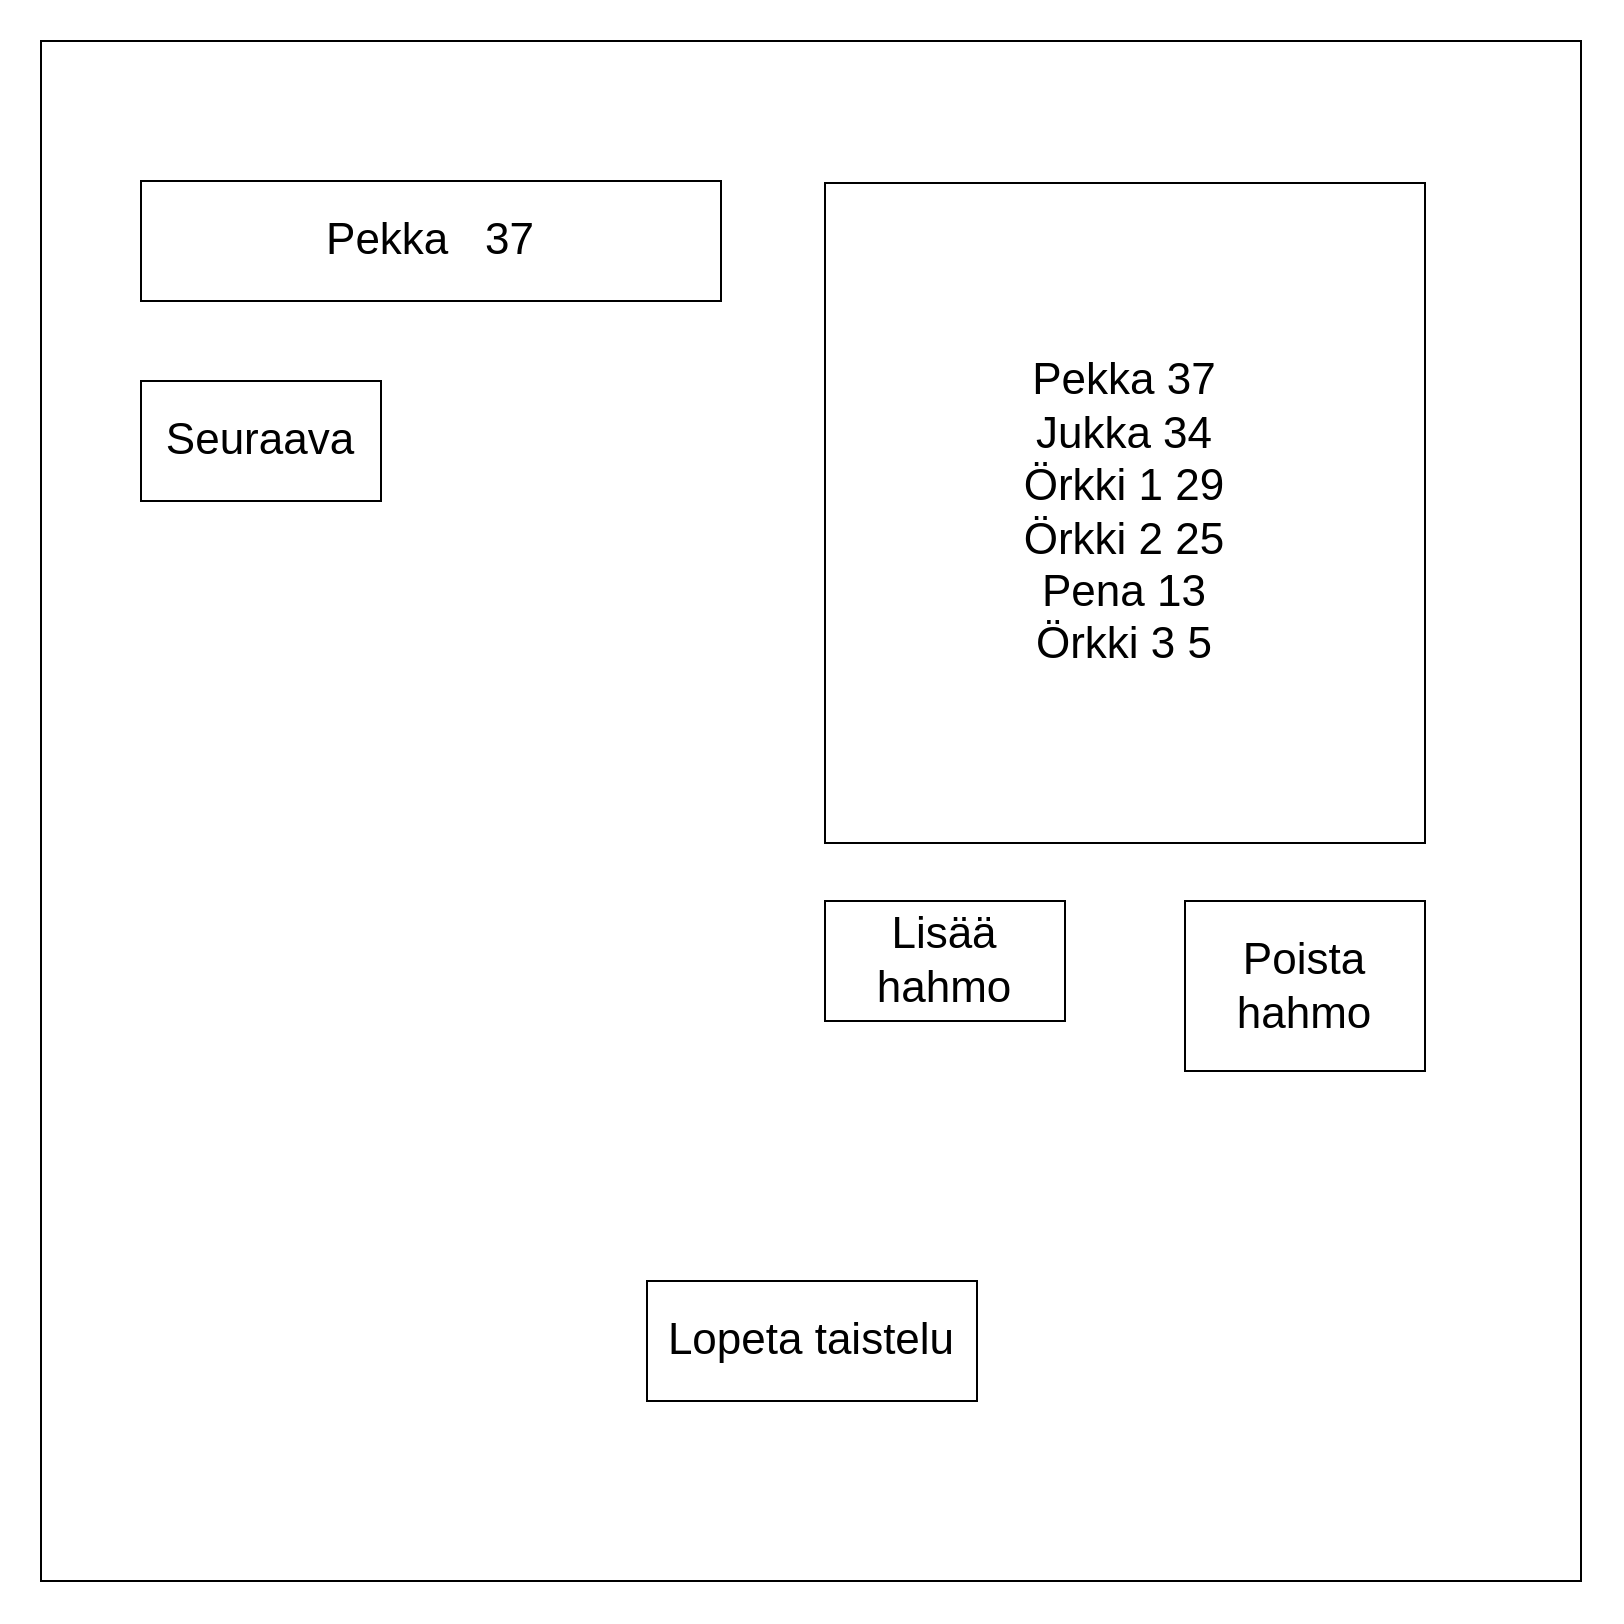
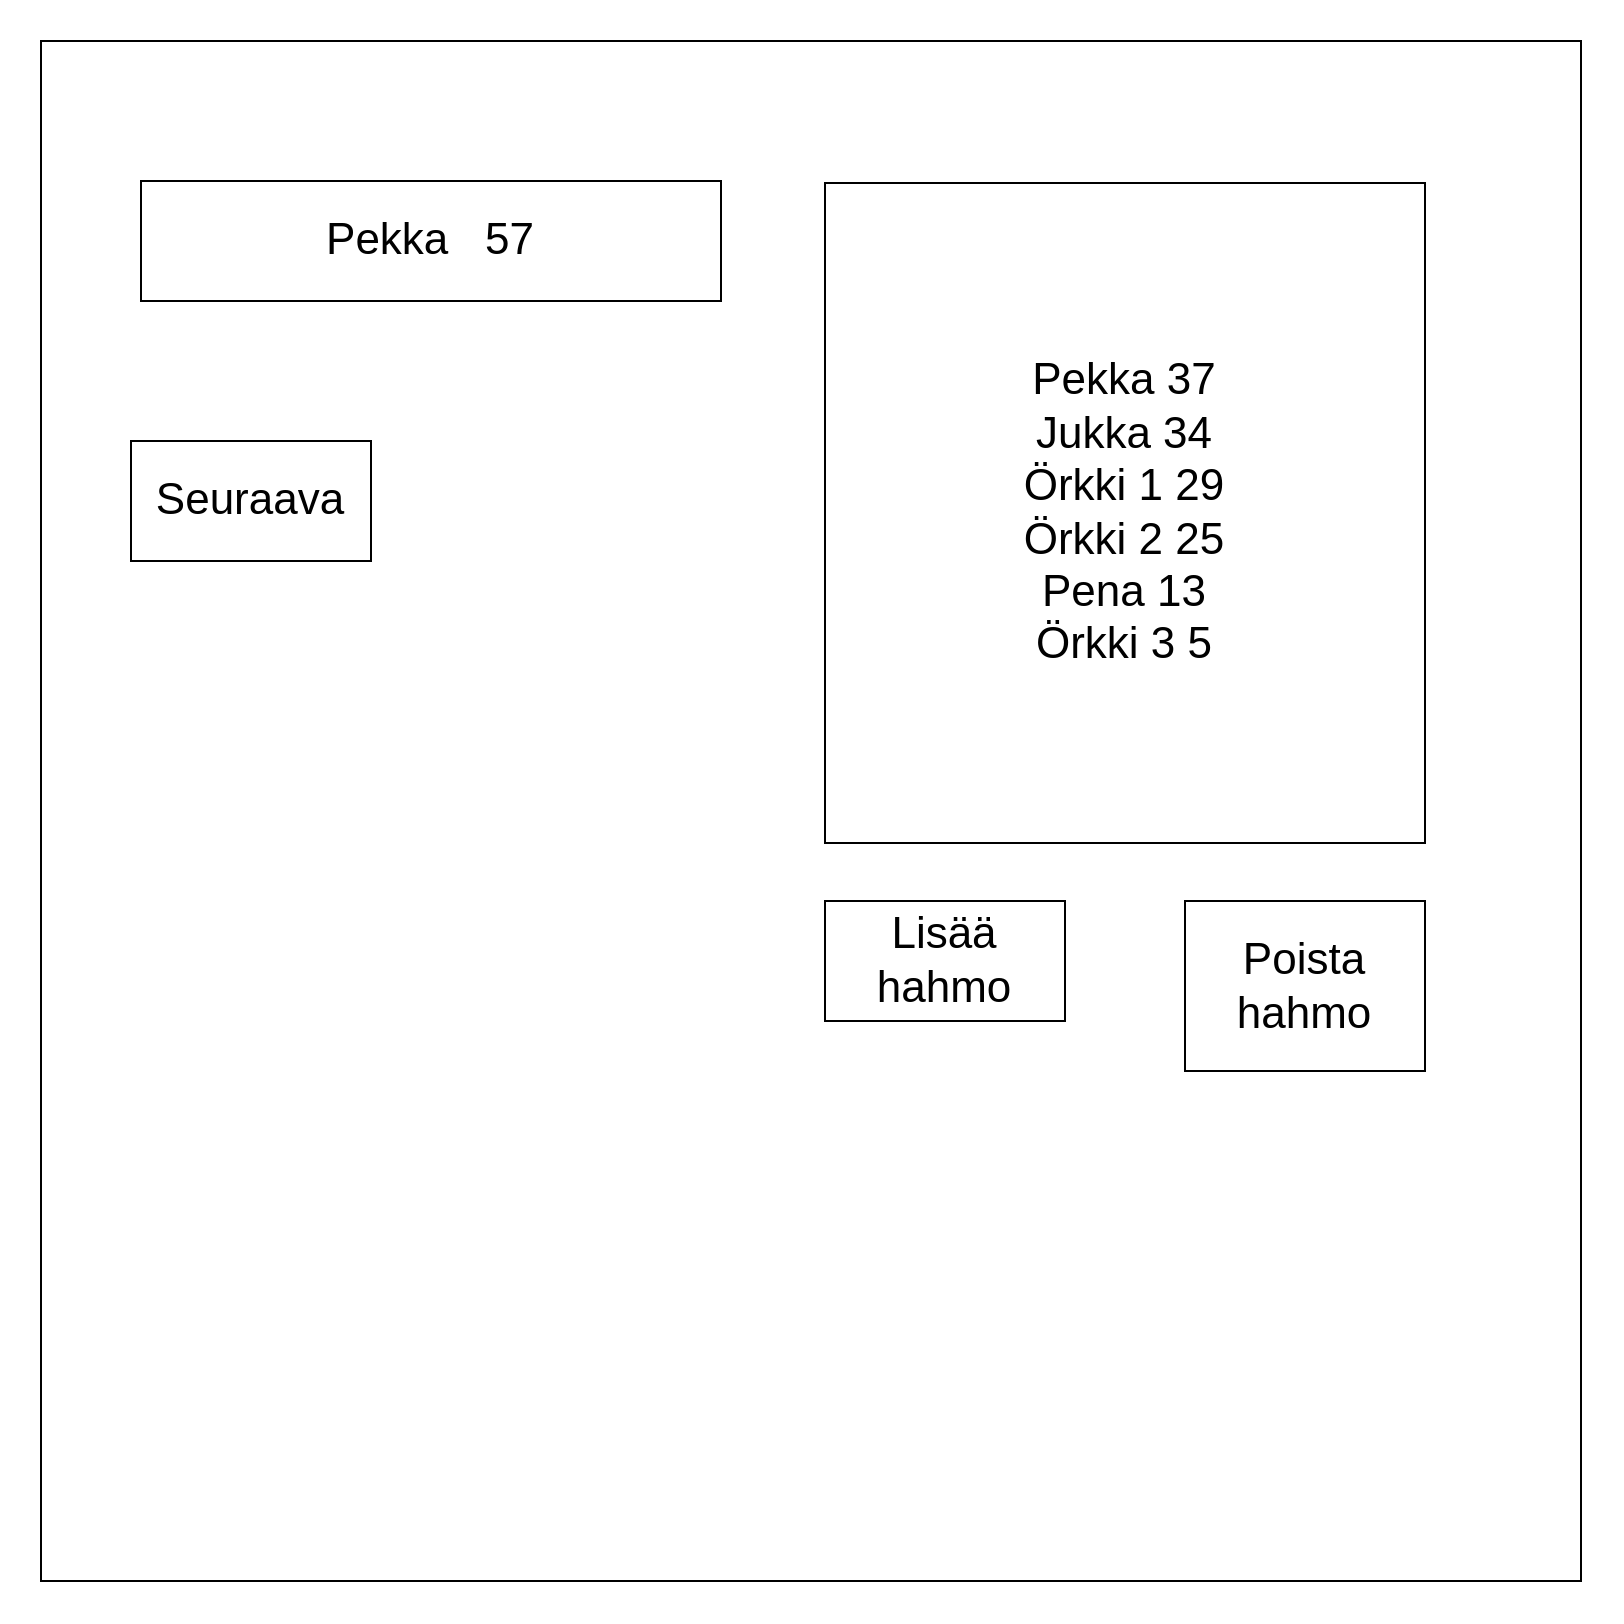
(431, 241) -> (431, 241)
(261, 441) -> (251, 501)
(812, 1341) -> none
